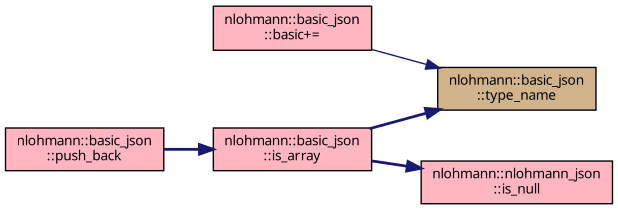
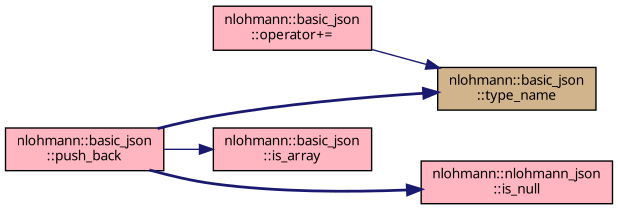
(292, 28) -> (292, 28)
(398, 121) -> (290, 105)
(182, 149) -> (182, 149)
(390, 164) -> (277, 189)
